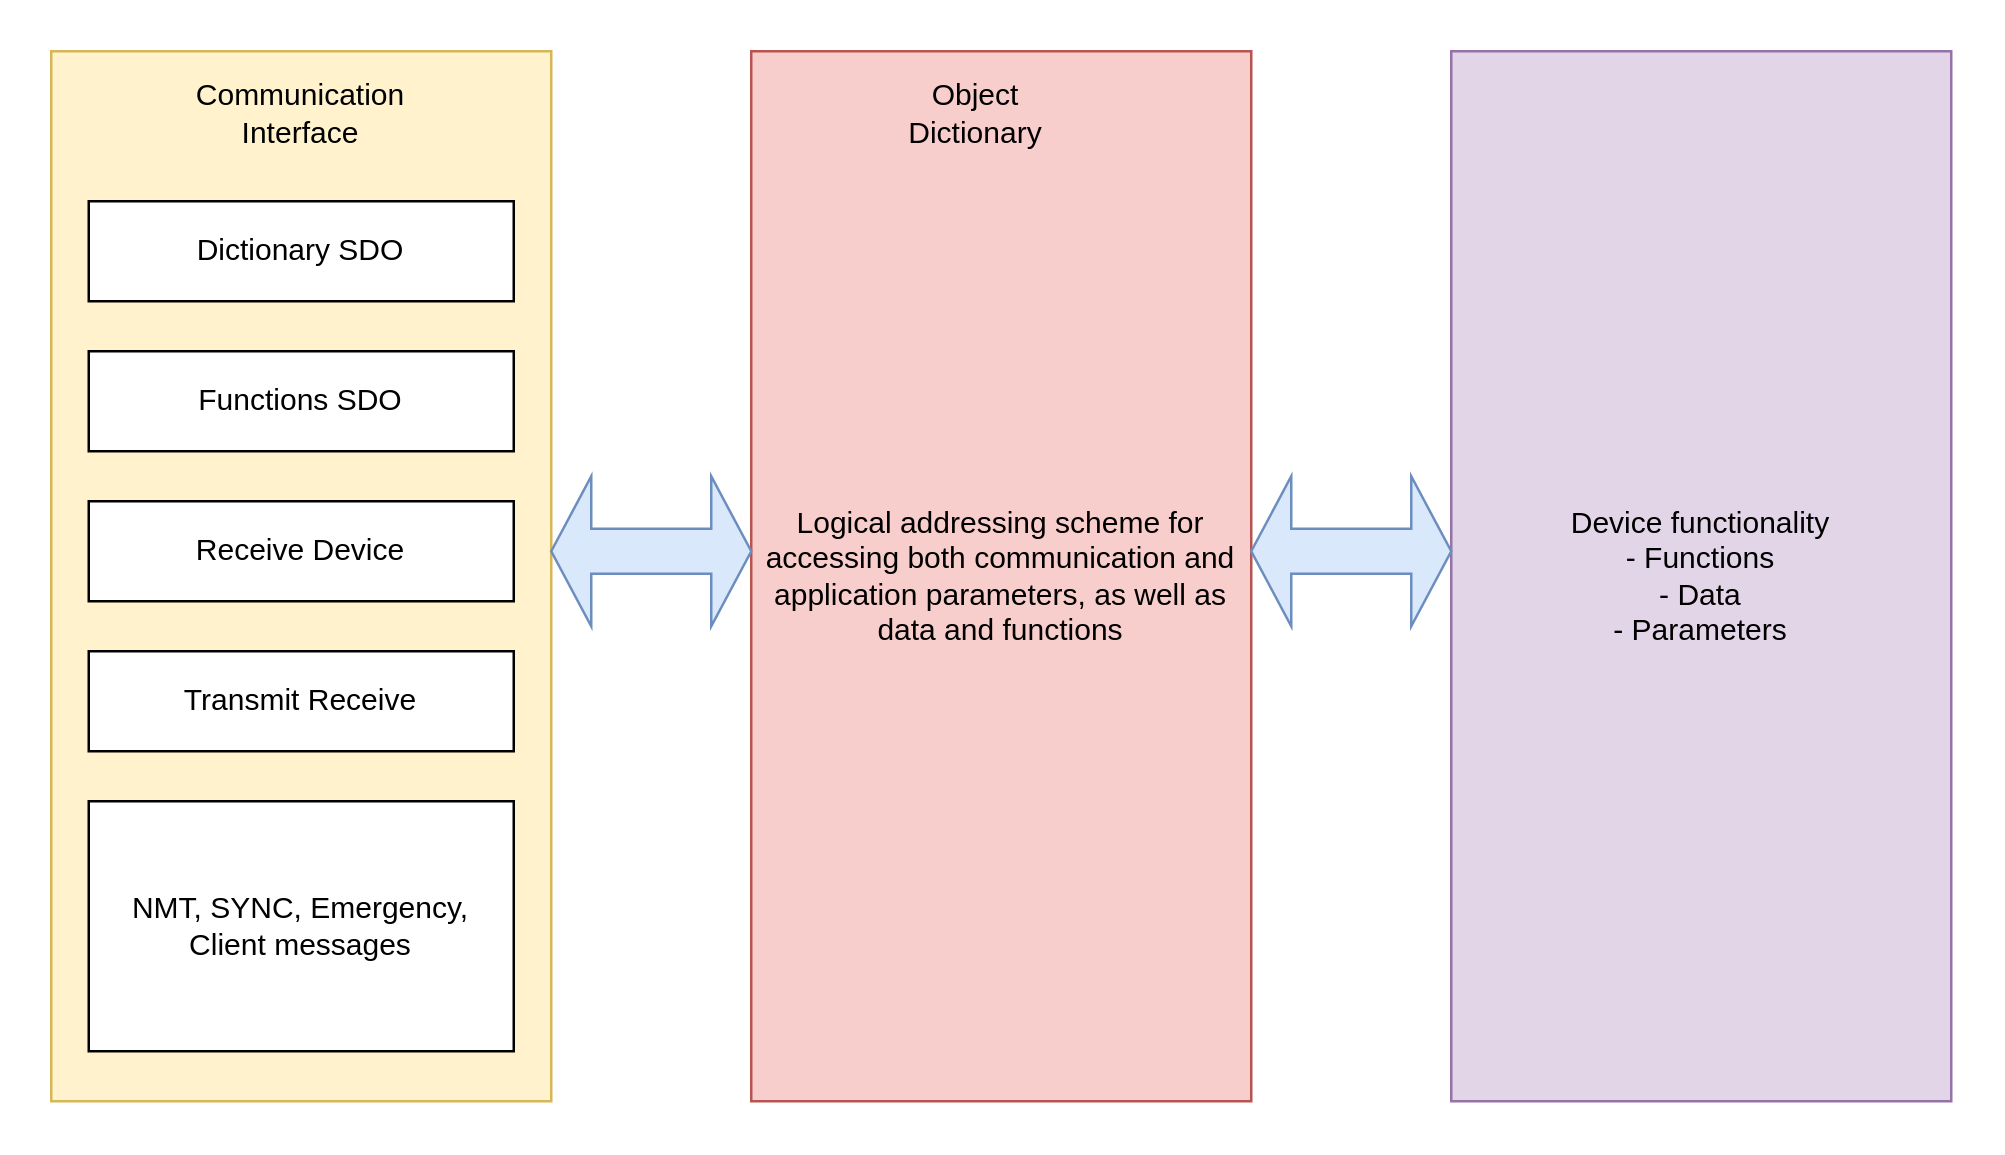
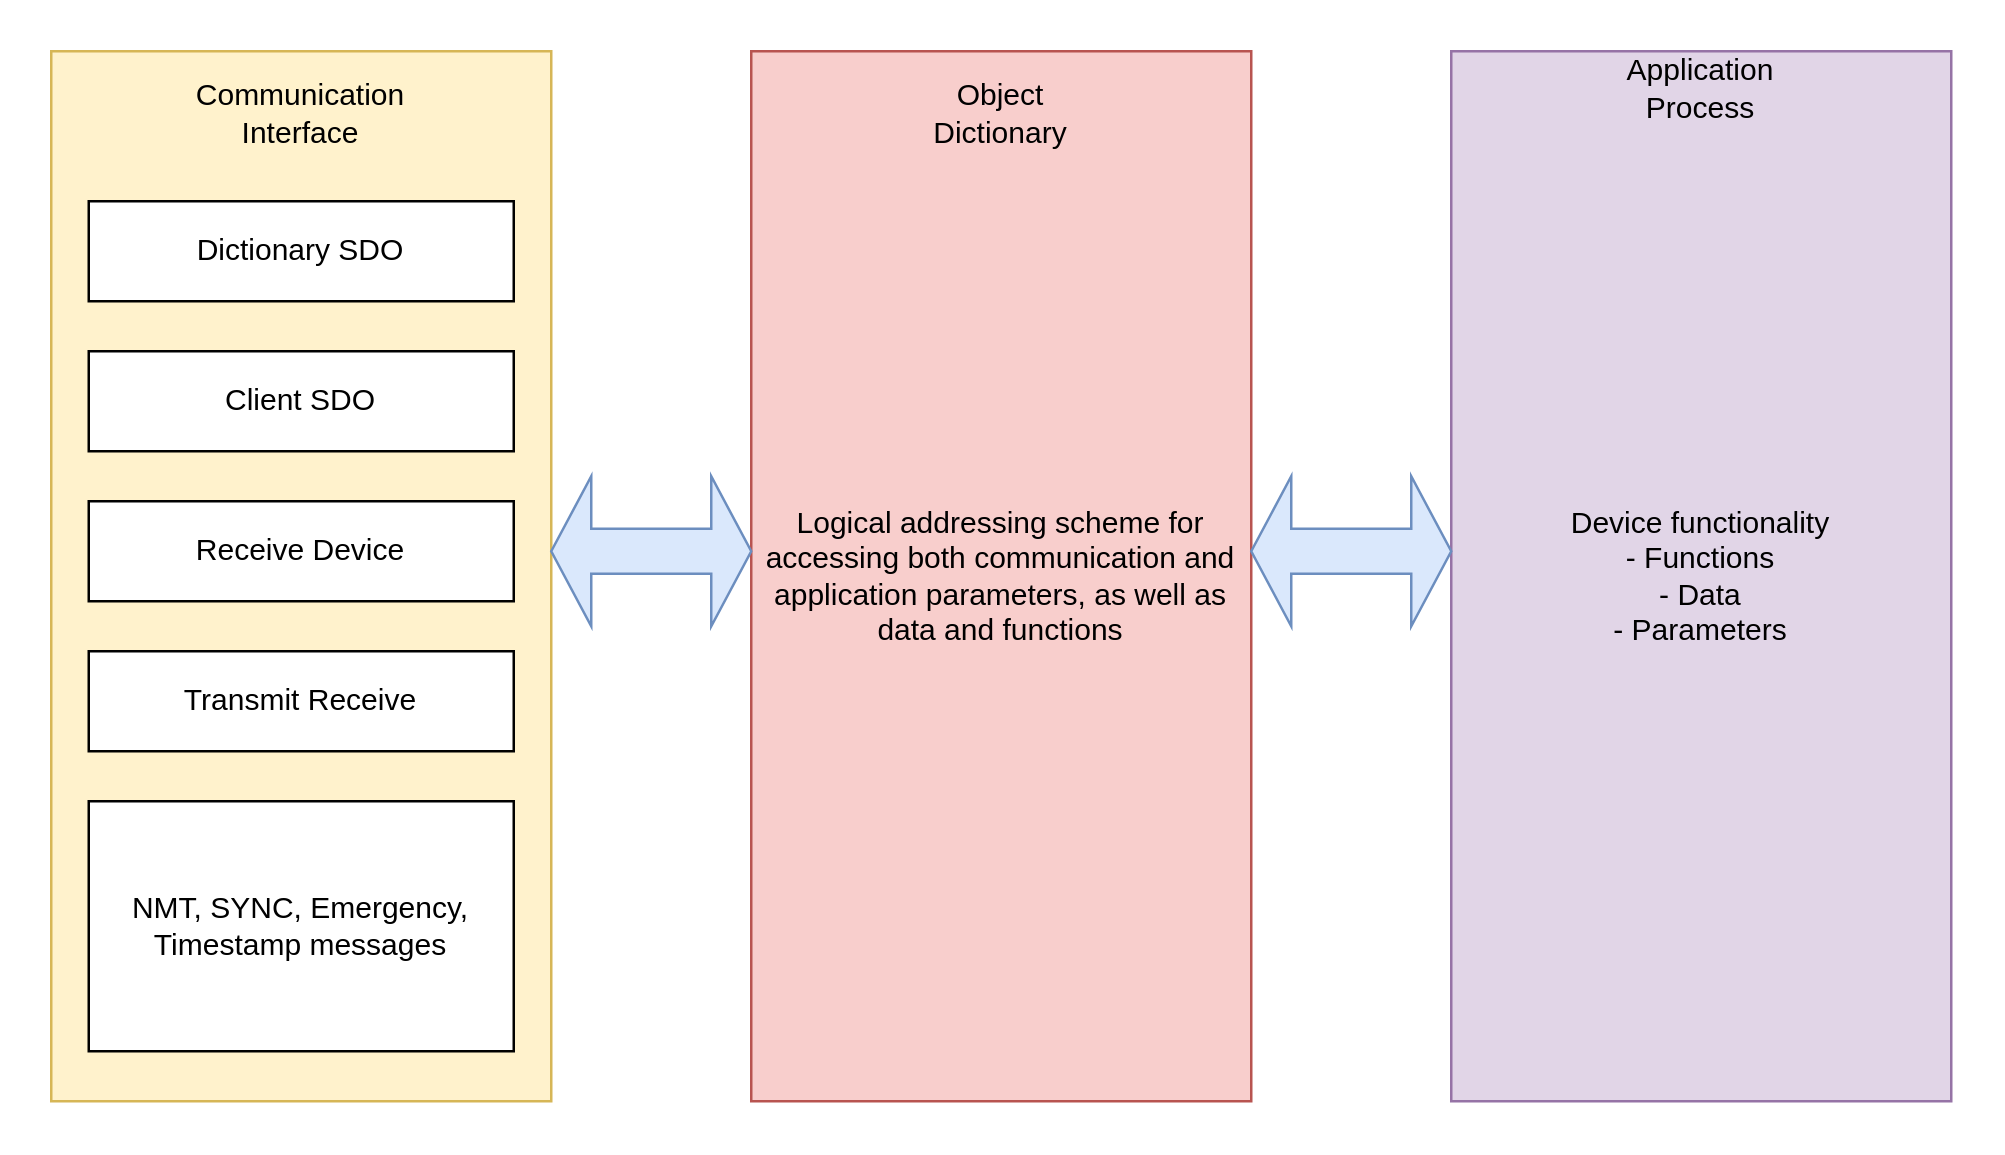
none -> (1701, 89)
(976, 114) -> (1001, 114)
(301, 401) -> (301, 401)
(301, 926) -> (301, 926)
